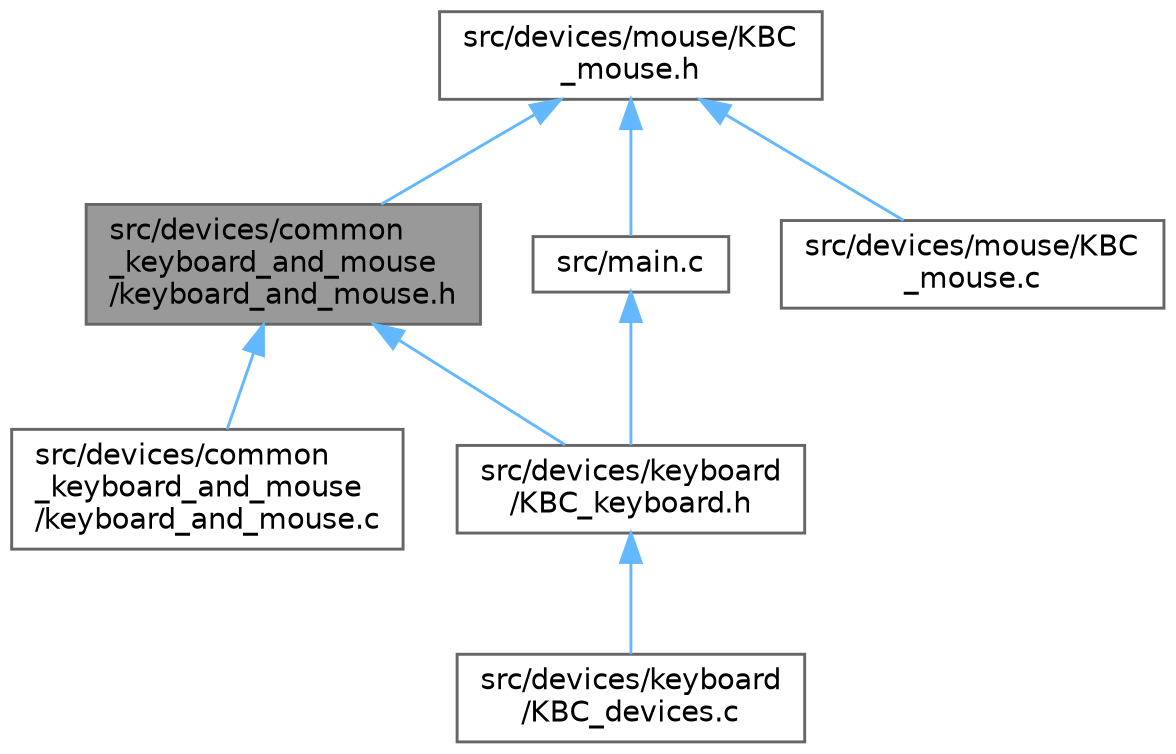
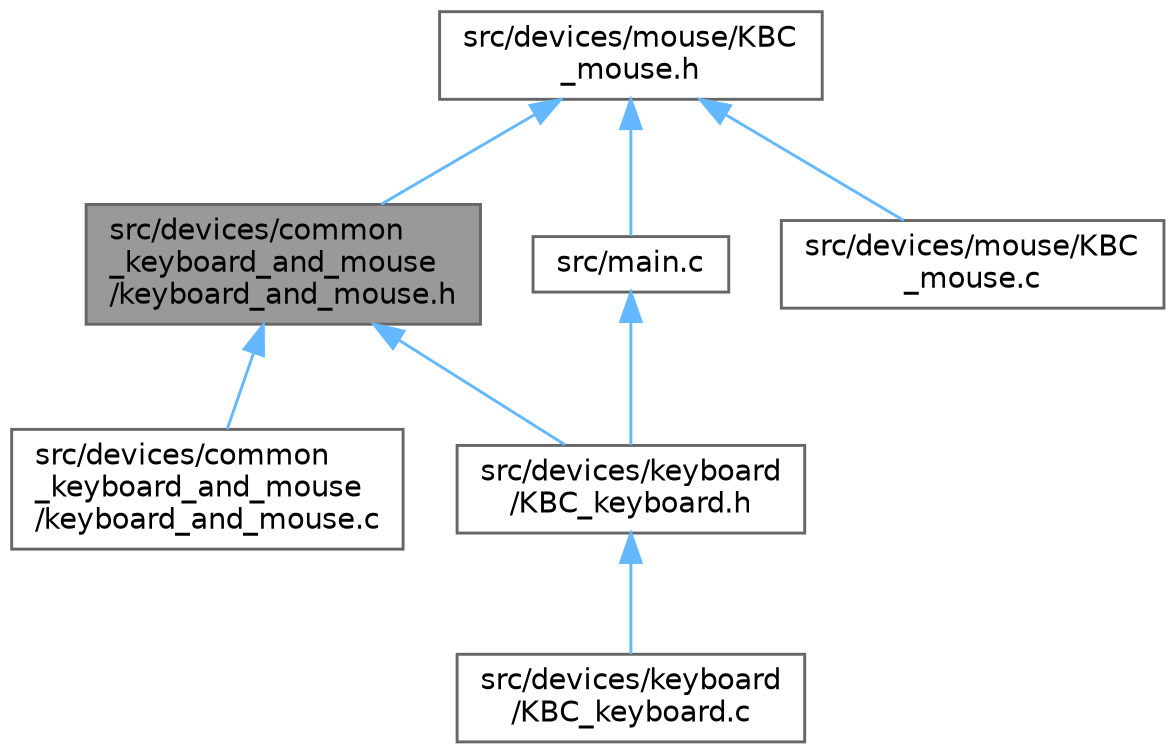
(631, 698) -> (631, 698)
